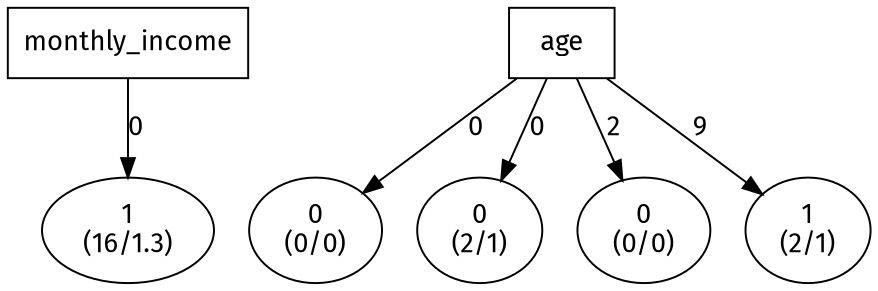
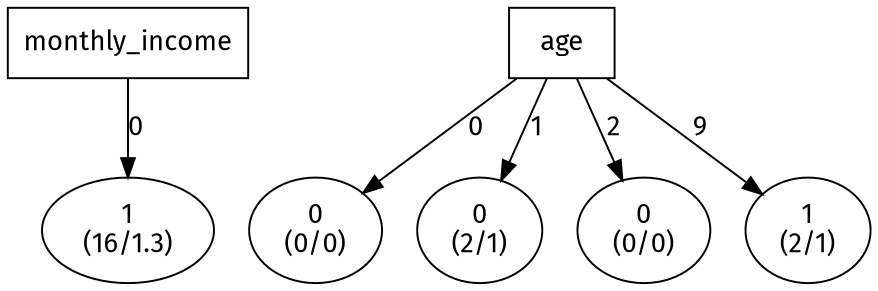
(537, 128) -> (537, 128)
